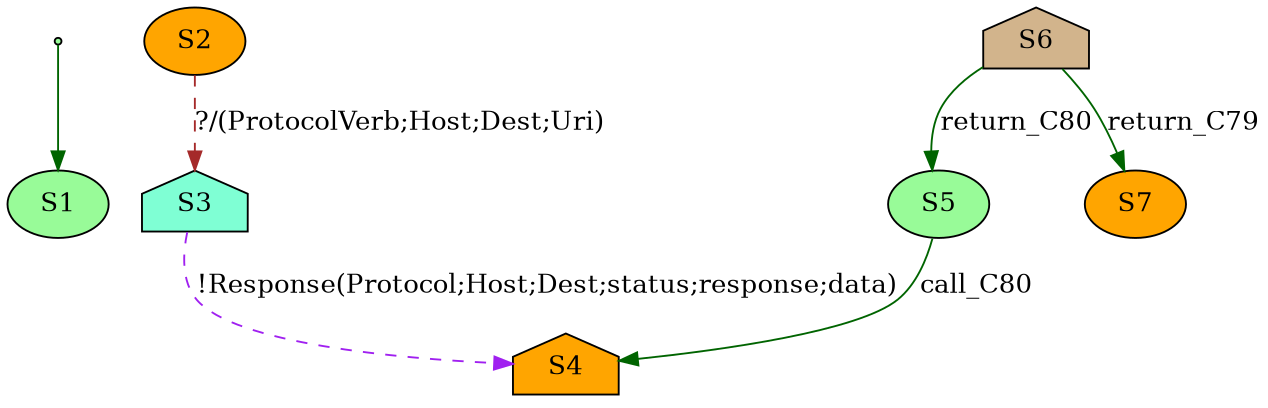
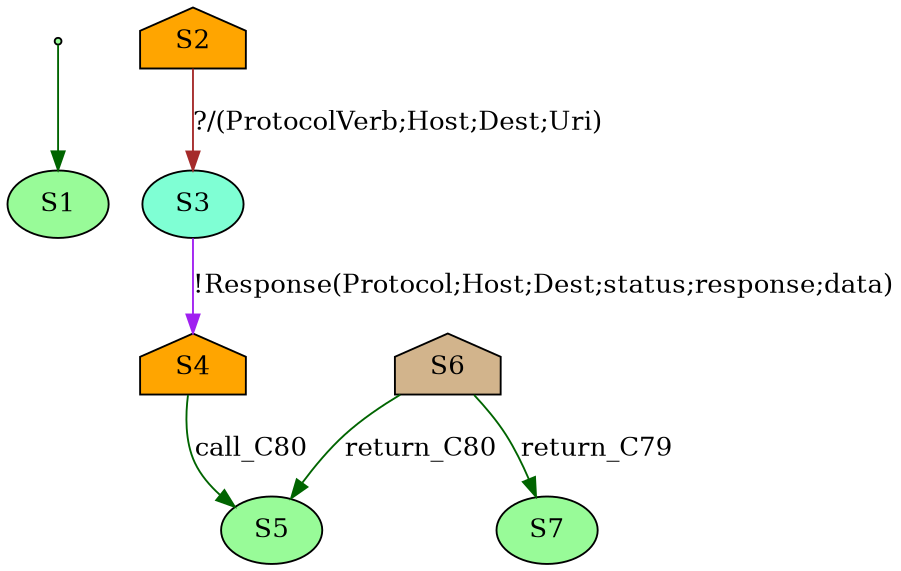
(195, 41) -> (193, 41)
(195, 113) -> (193, 110)
(195, 204) -> (193, 204)
(1135, 204) -> (547, 530)
(806, 333) -> (190, 450)
(306, 343) -> (193, 276)
